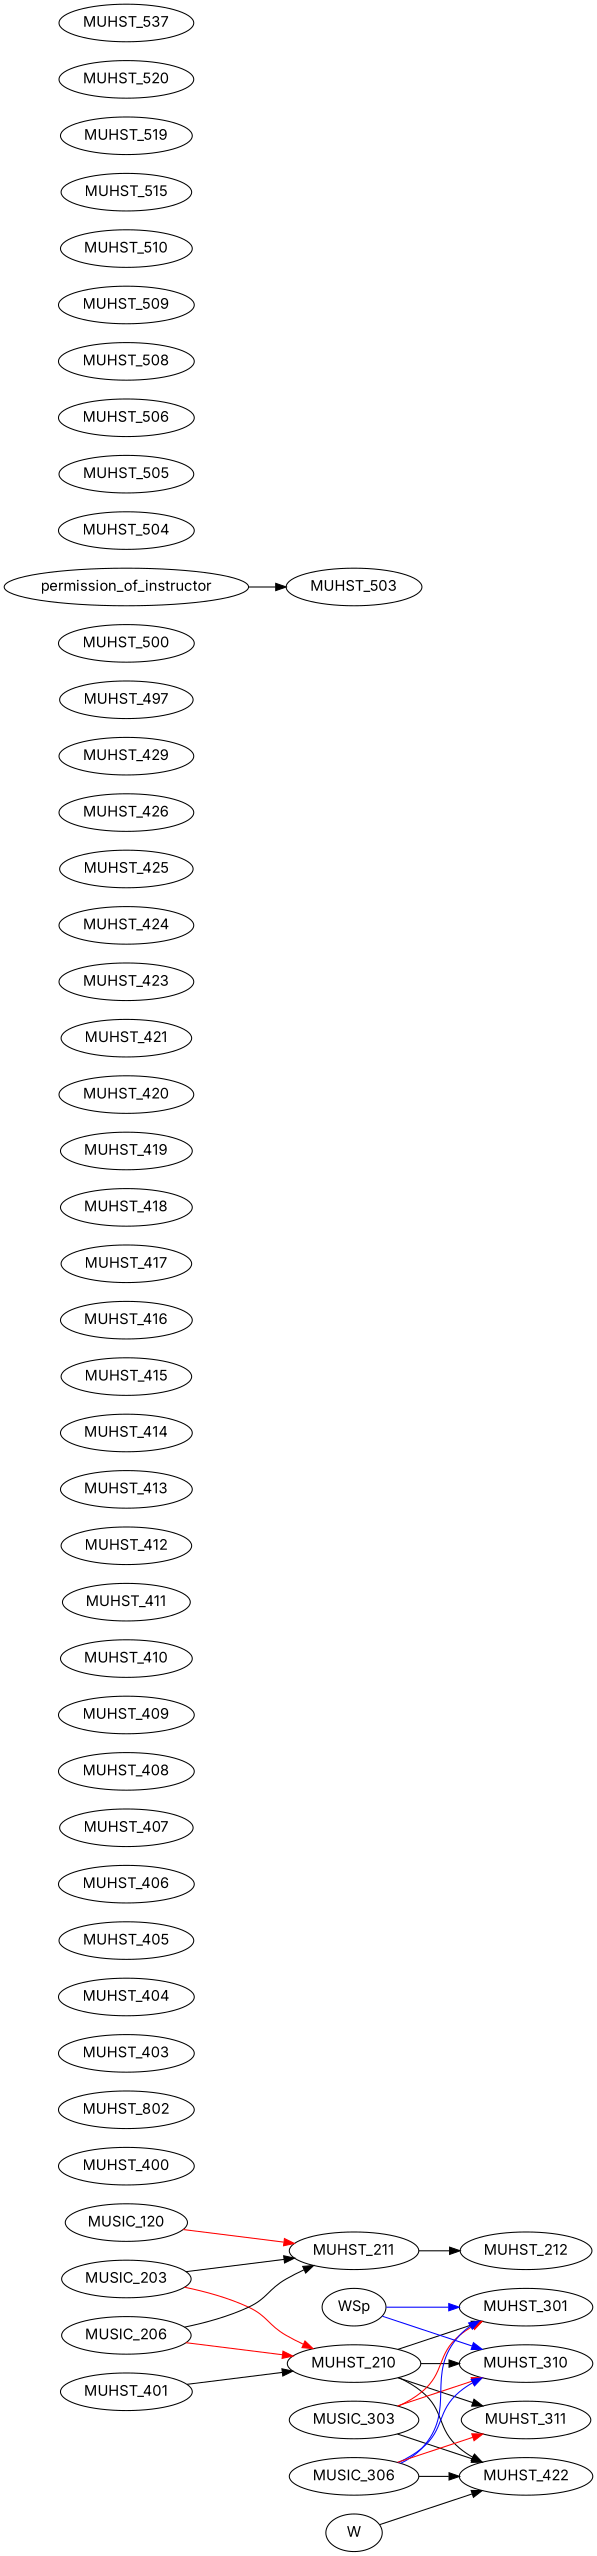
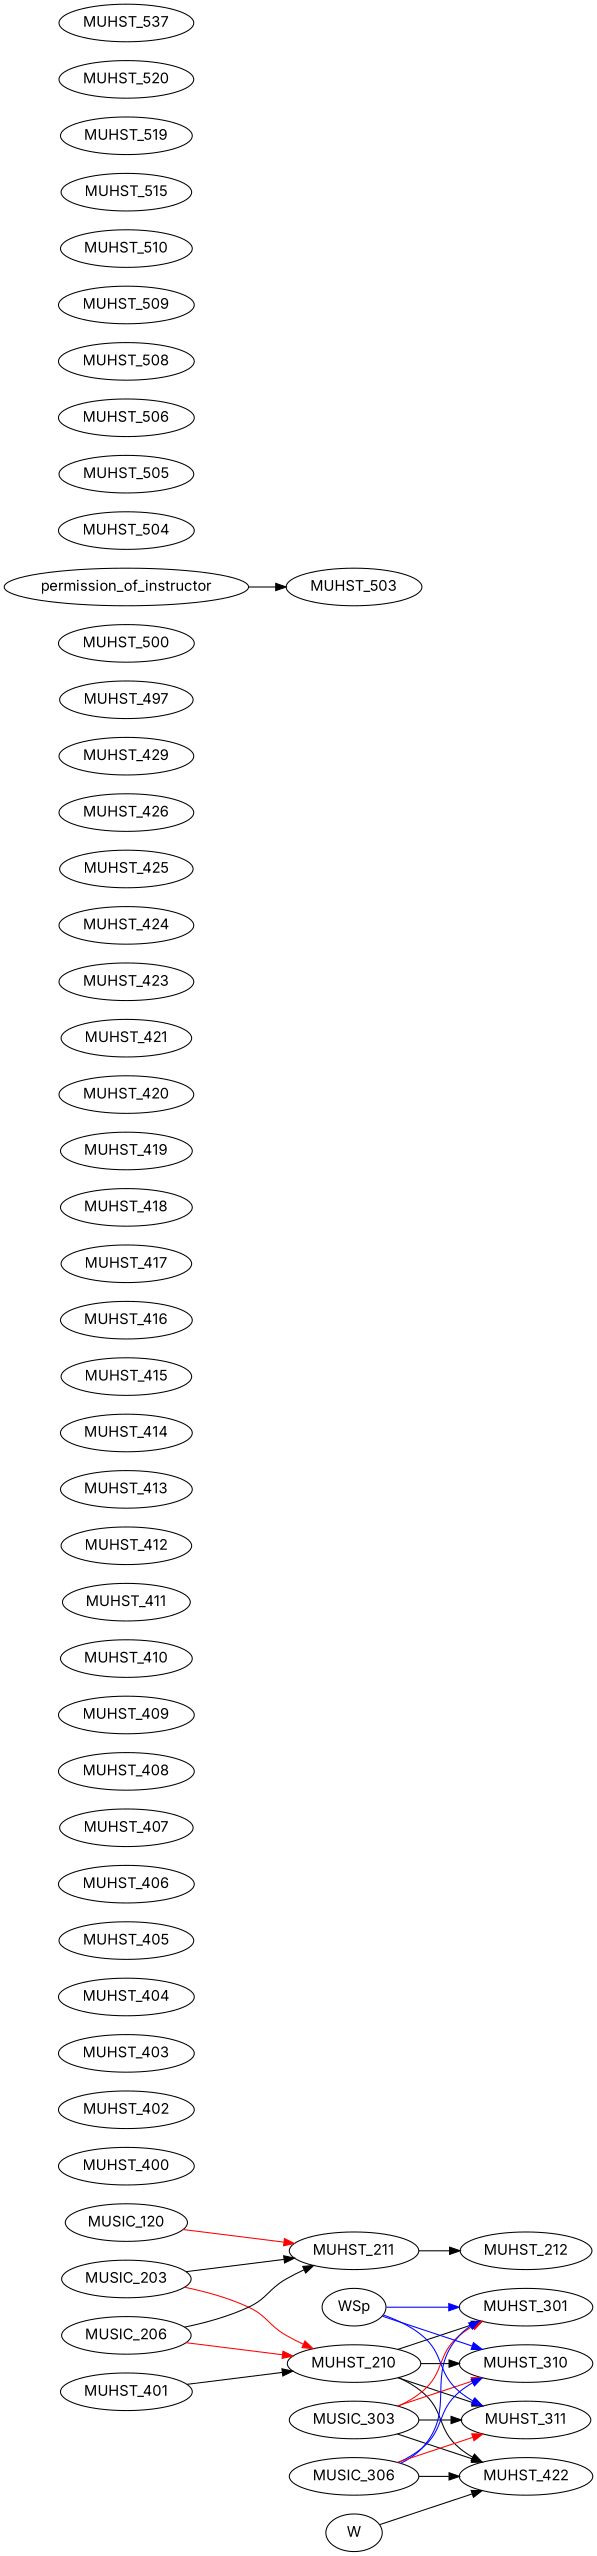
(126, 2110) -> (126, 2110)
none -> (435, 2351)
none -> (431, 2420)
